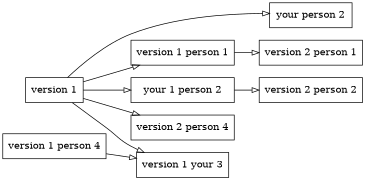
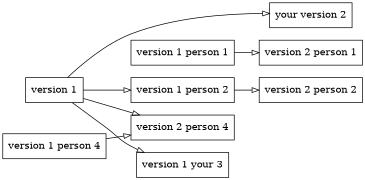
(311, 15) -> (311, 15)
(108, 74) -> none
(183, 90) -> (183, 90)
(118, 155) -> (112, 138)
